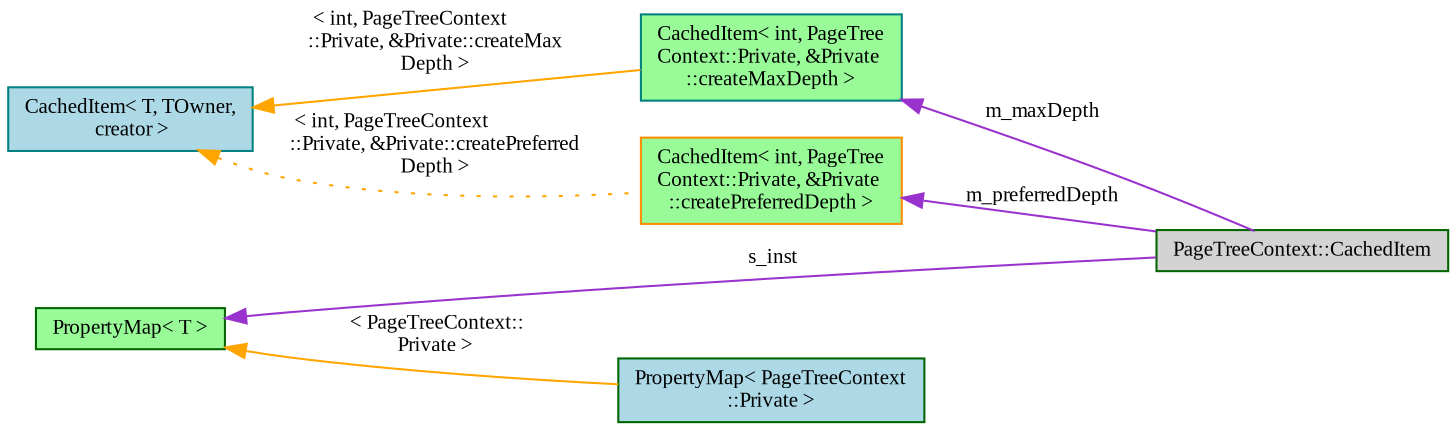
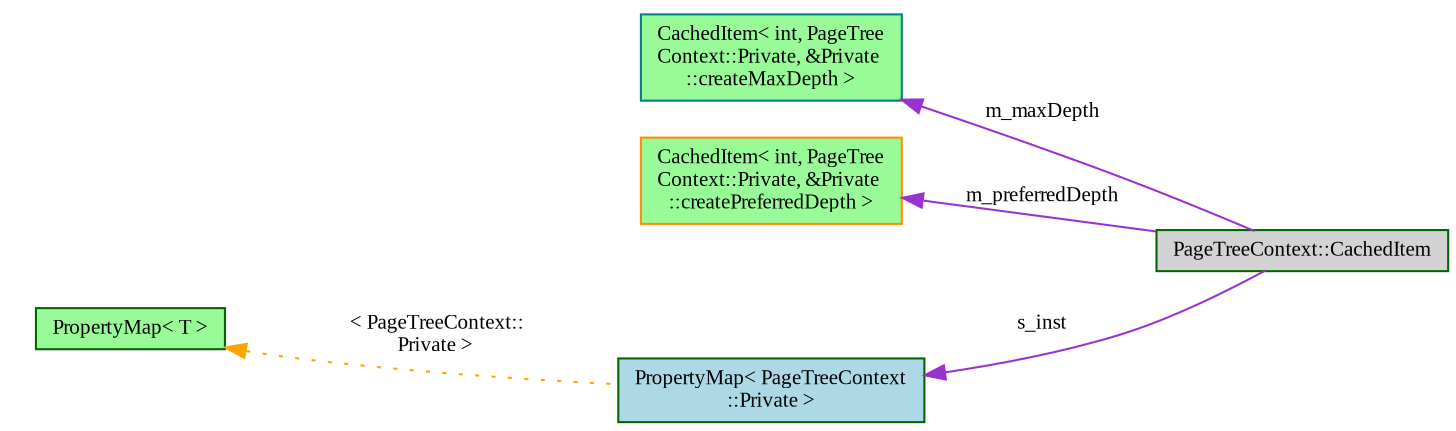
(130, 119) -> none
(701, 283) -> (1110, 337)
(432, 372) -> (432, 372)
